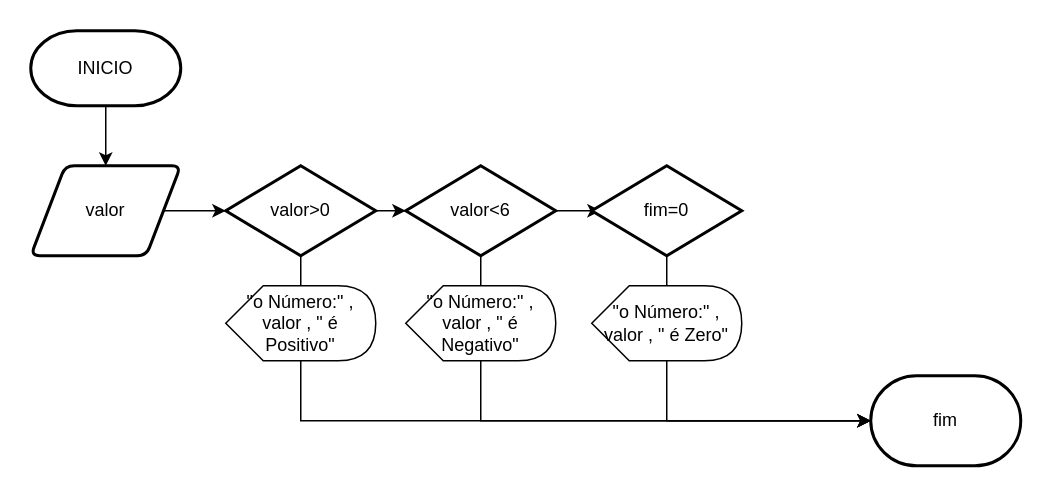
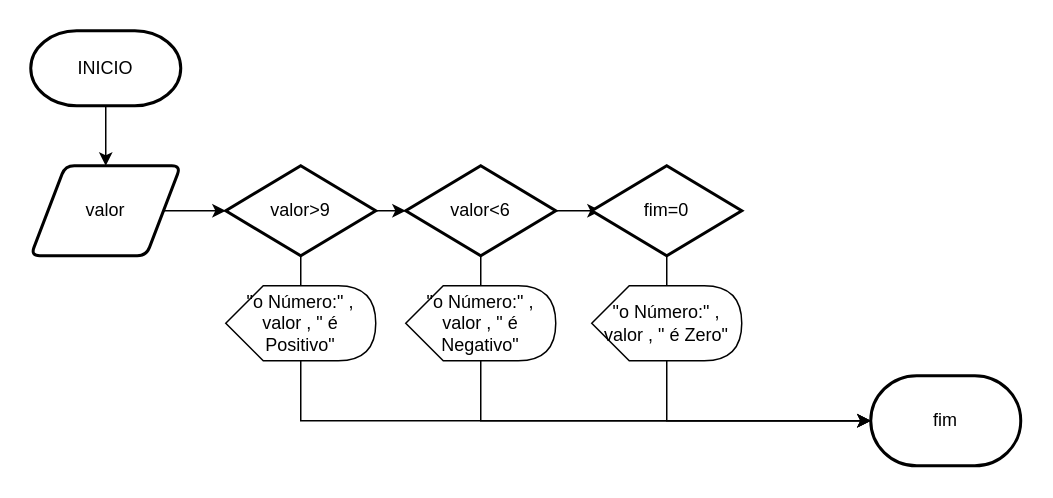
(301, 211) -> (301, 211)
